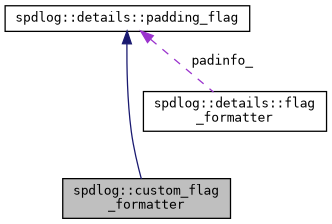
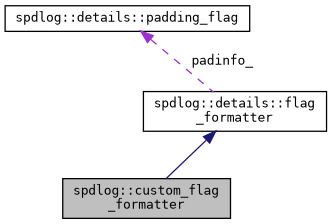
(129, 112) -> (186, 160)
